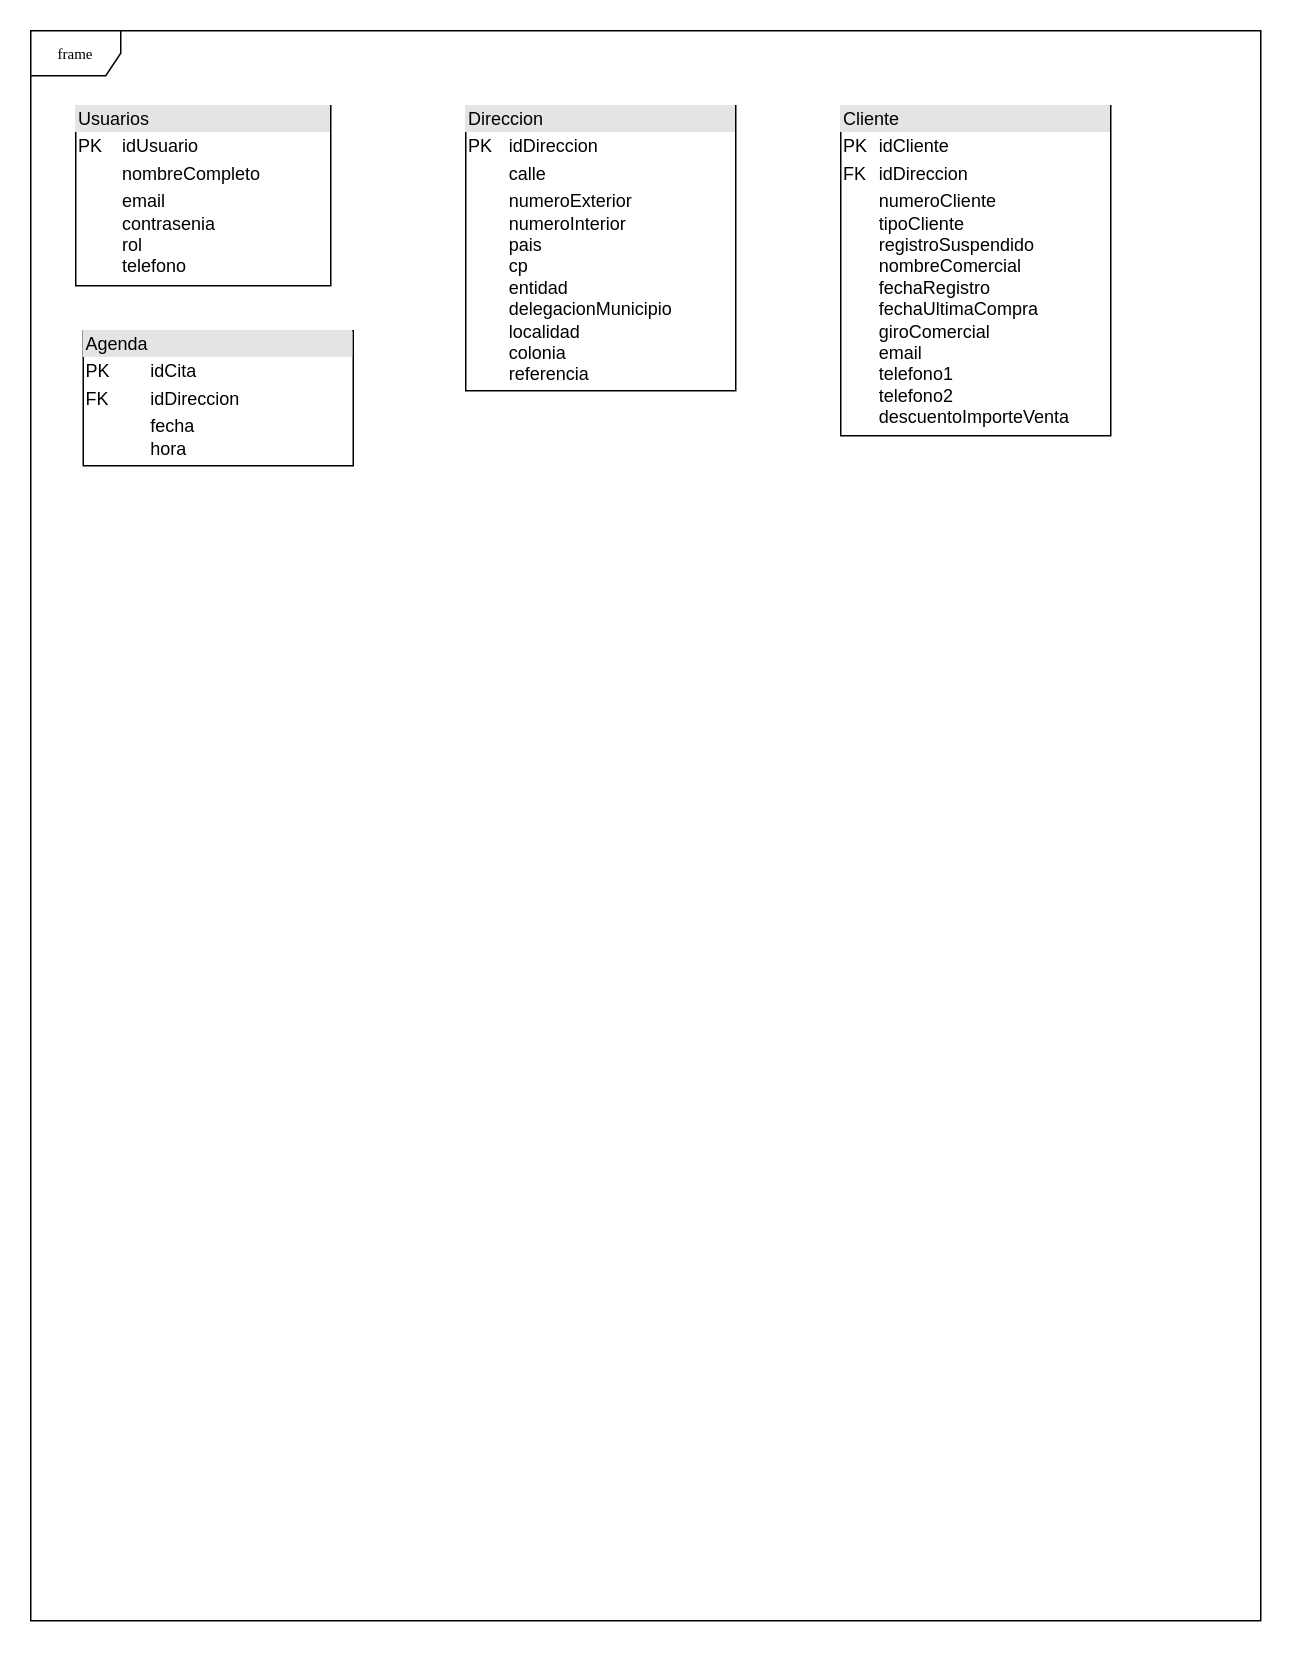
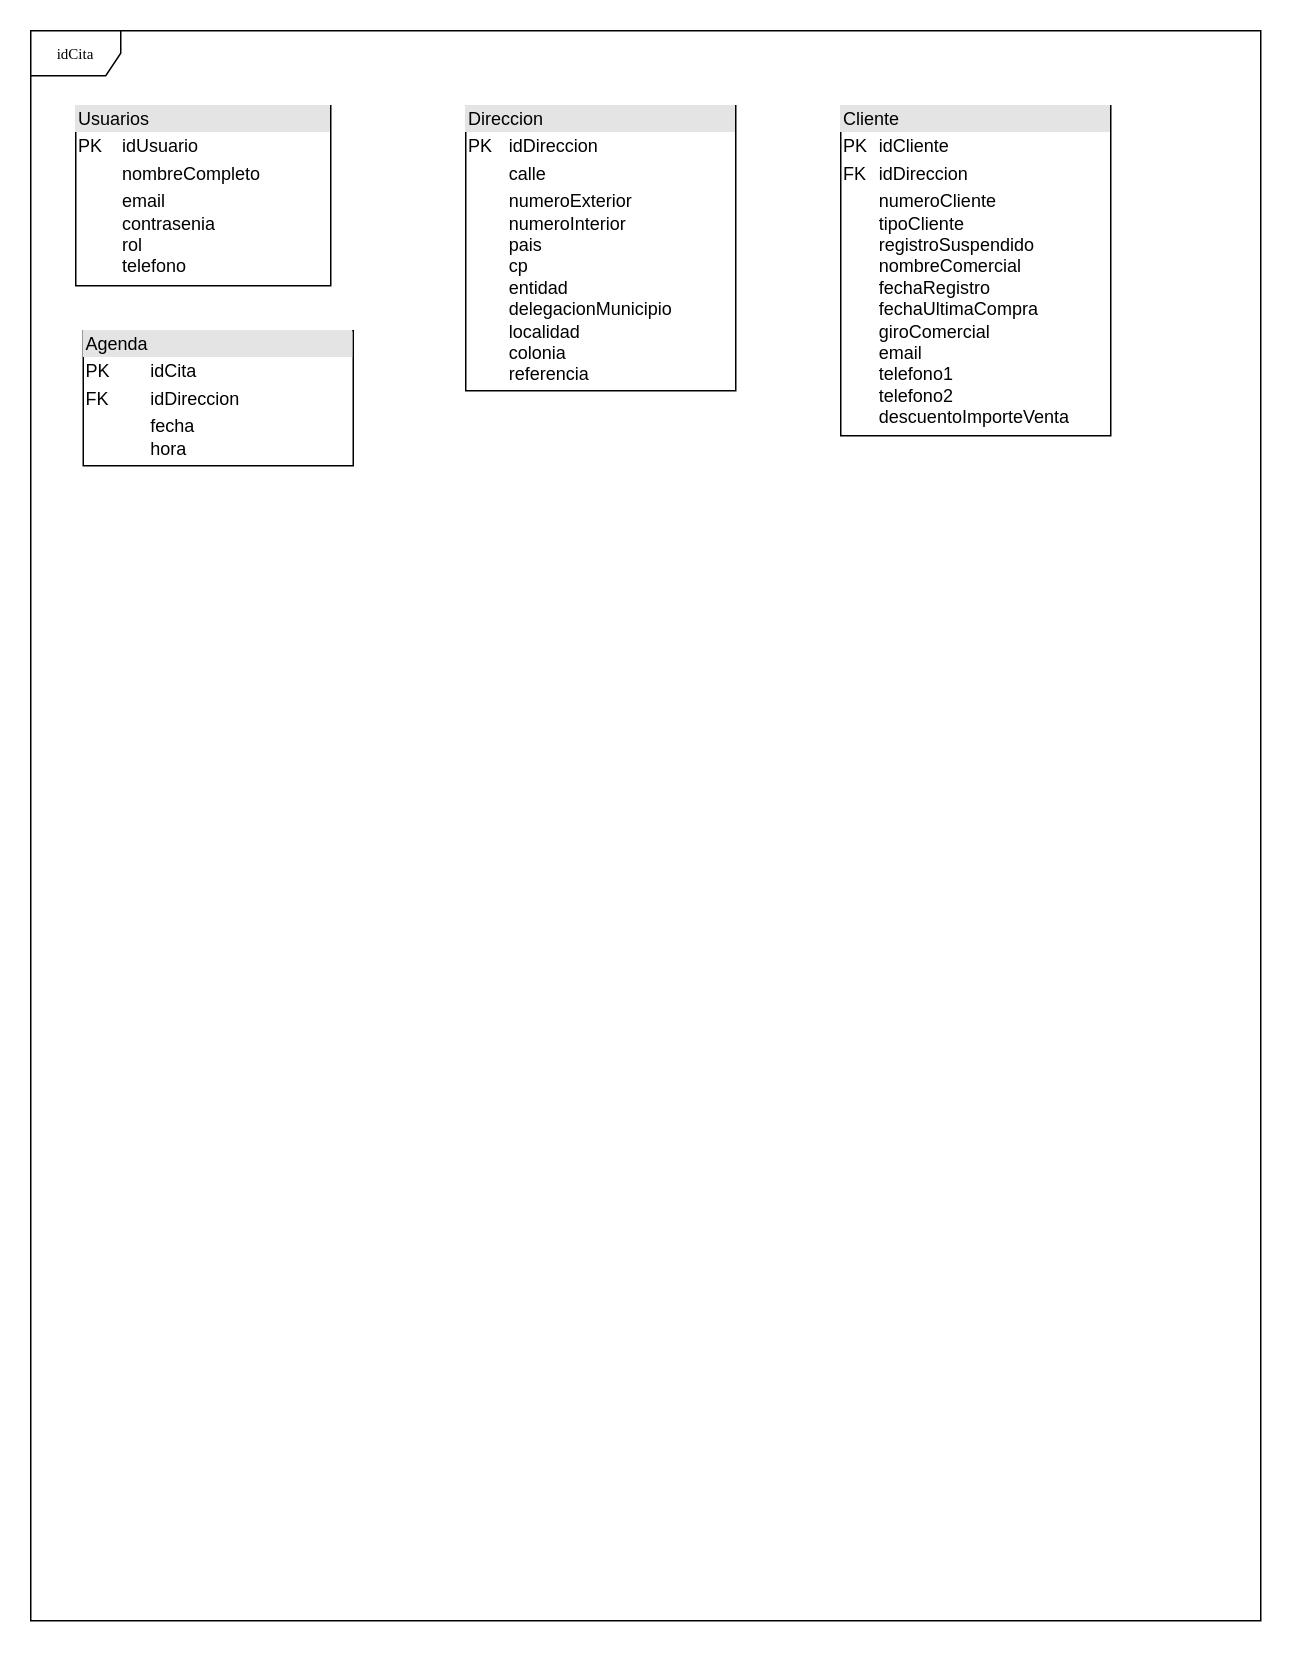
(76, 53) -> (76, 53)
